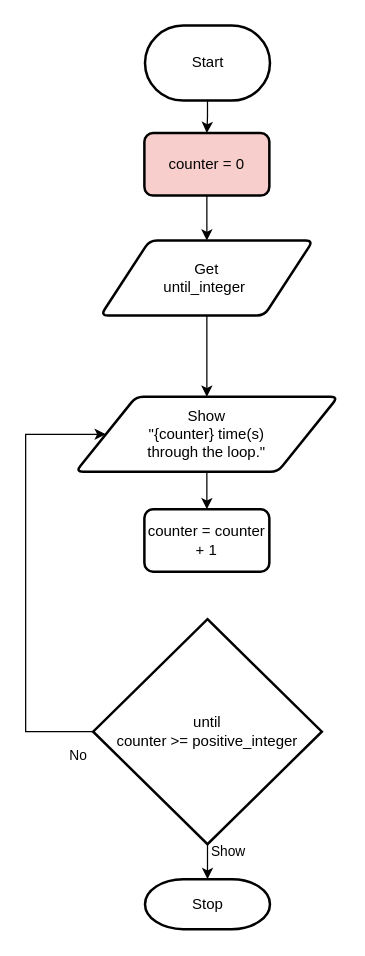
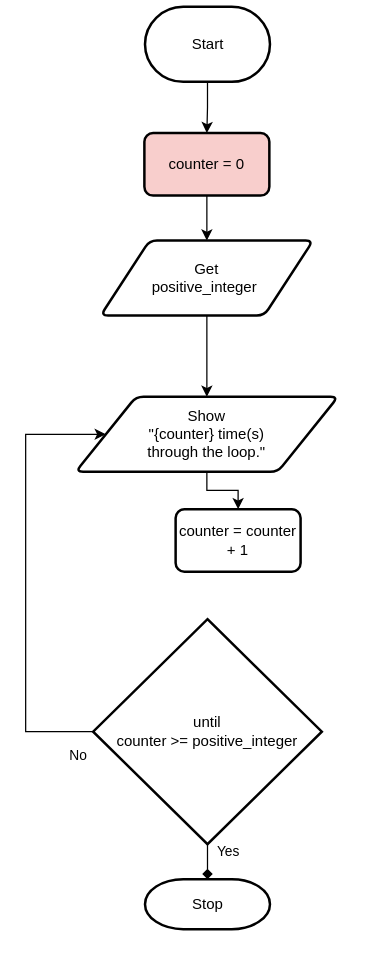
(208, 63) -> (208, 44)
(207, 278) -> (207, 278)
(207, 541) -> (238, 541)
(229, 852) -> (229, 852)
(208, 869) -> (208, 868)
